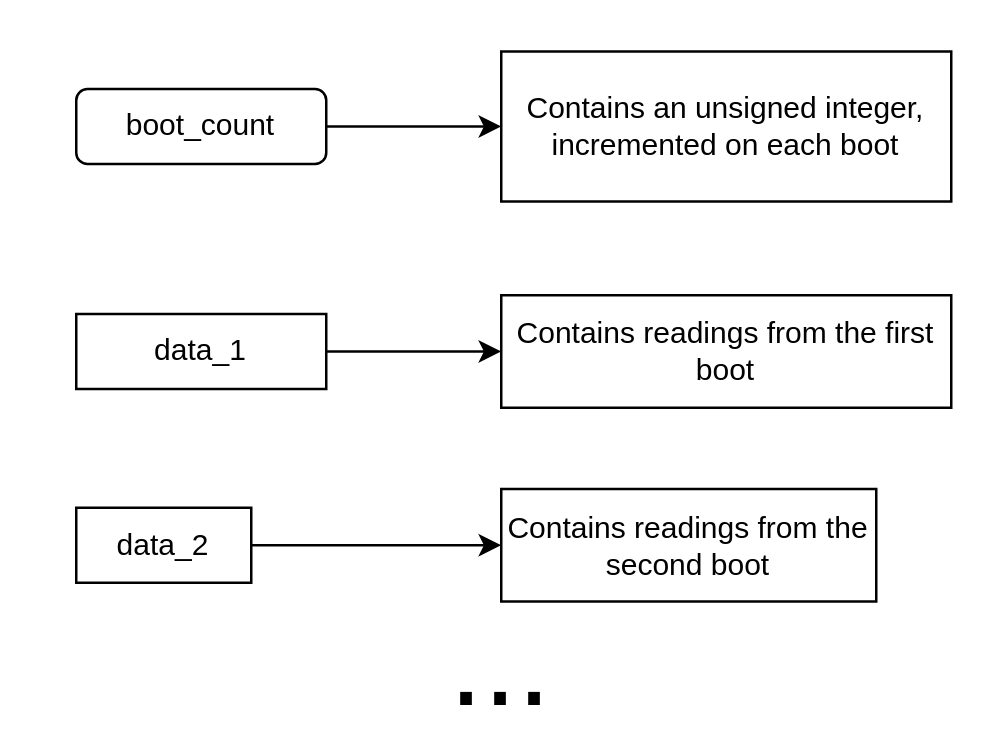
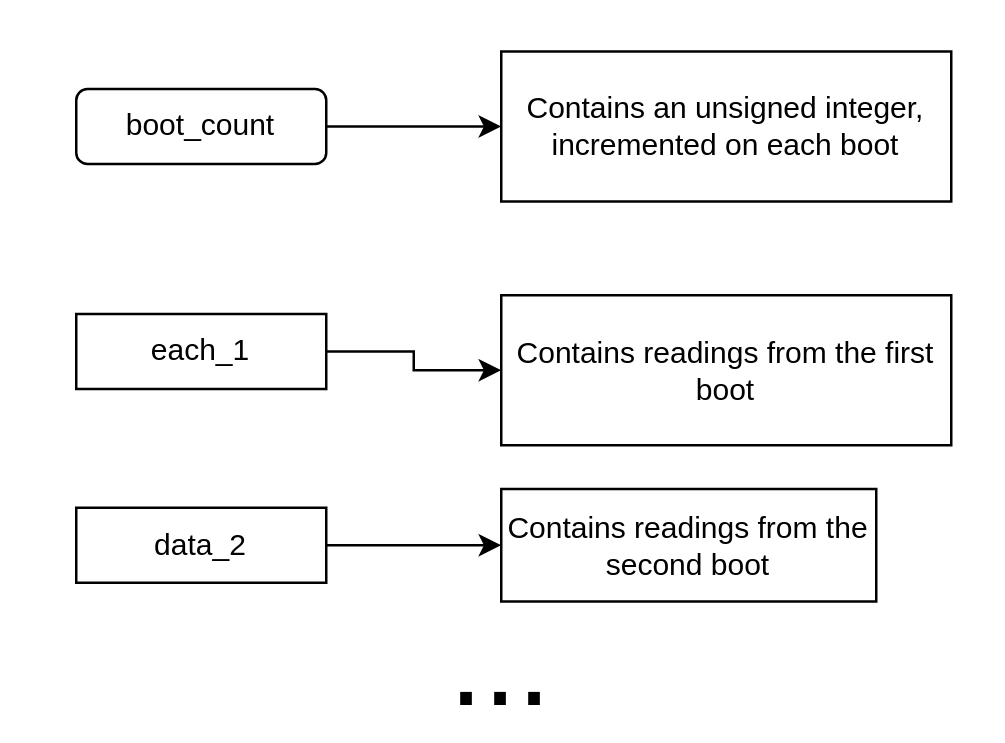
(201, 351) -> (201, 351)
(726, 351) -> (726, 370)
(164, 545) -> (201, 545)
